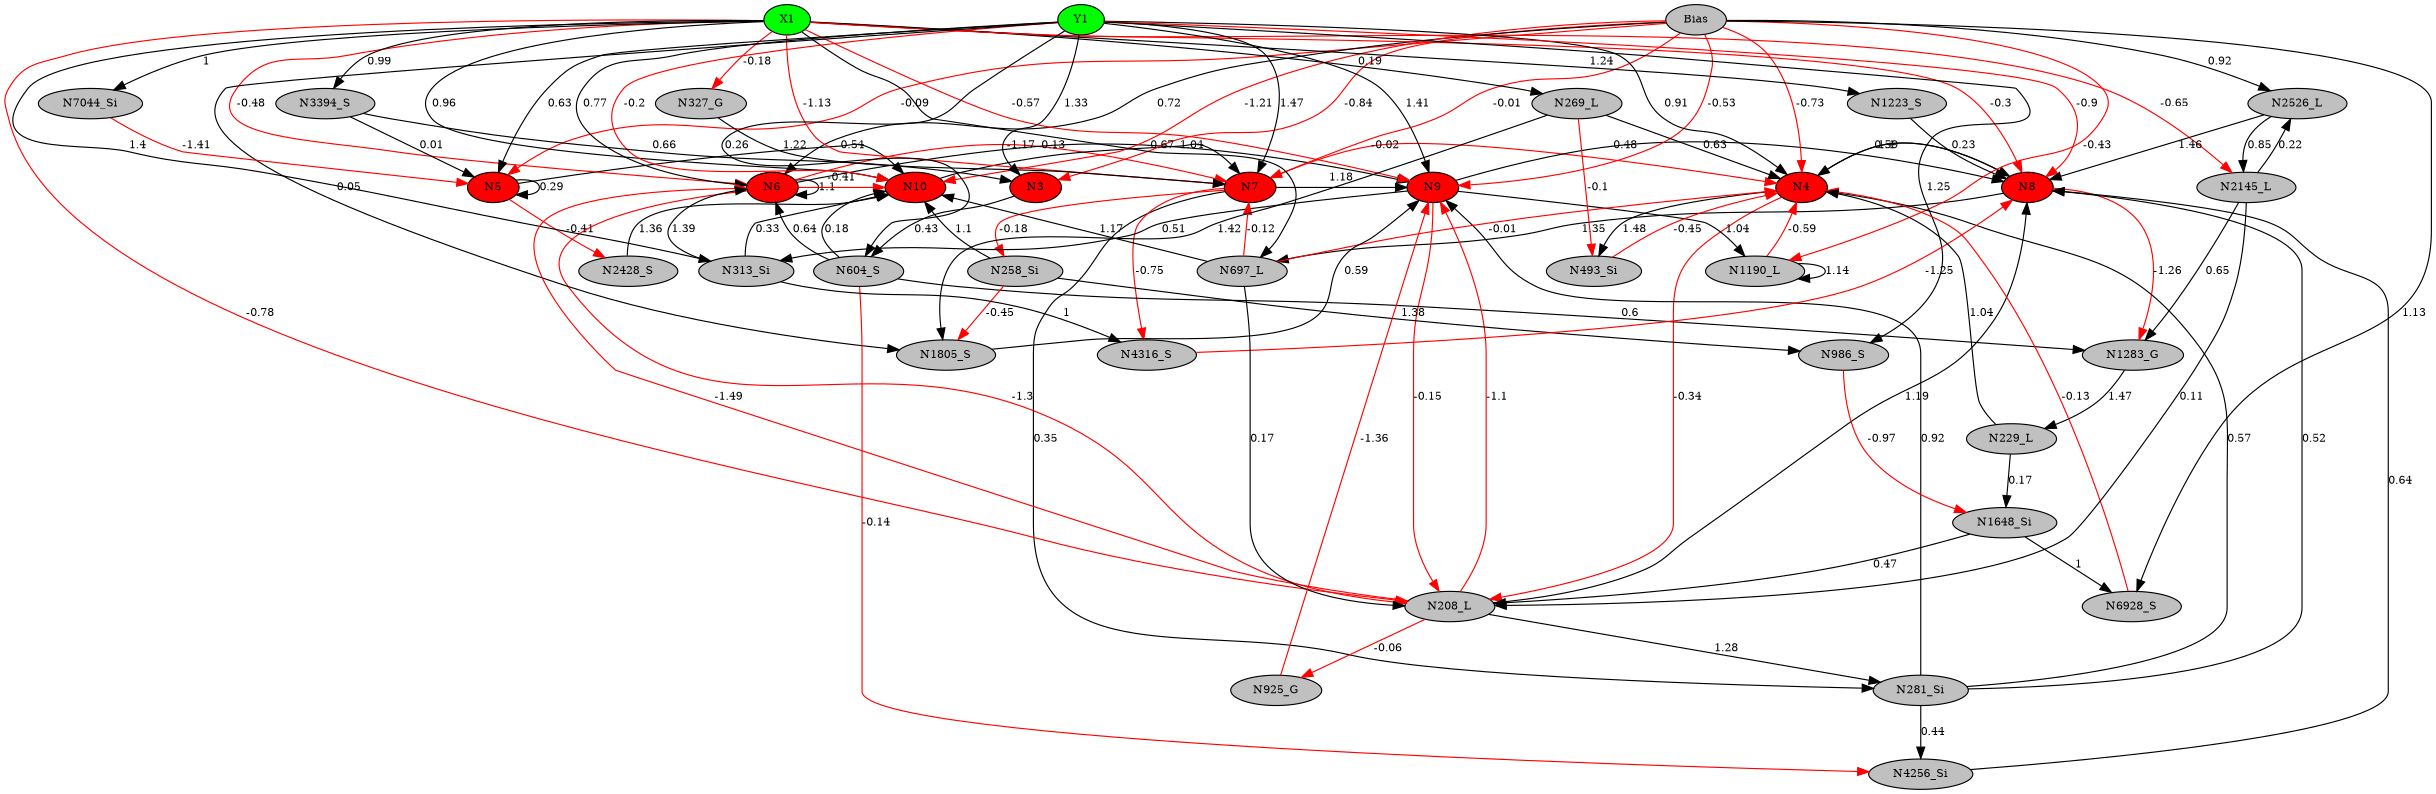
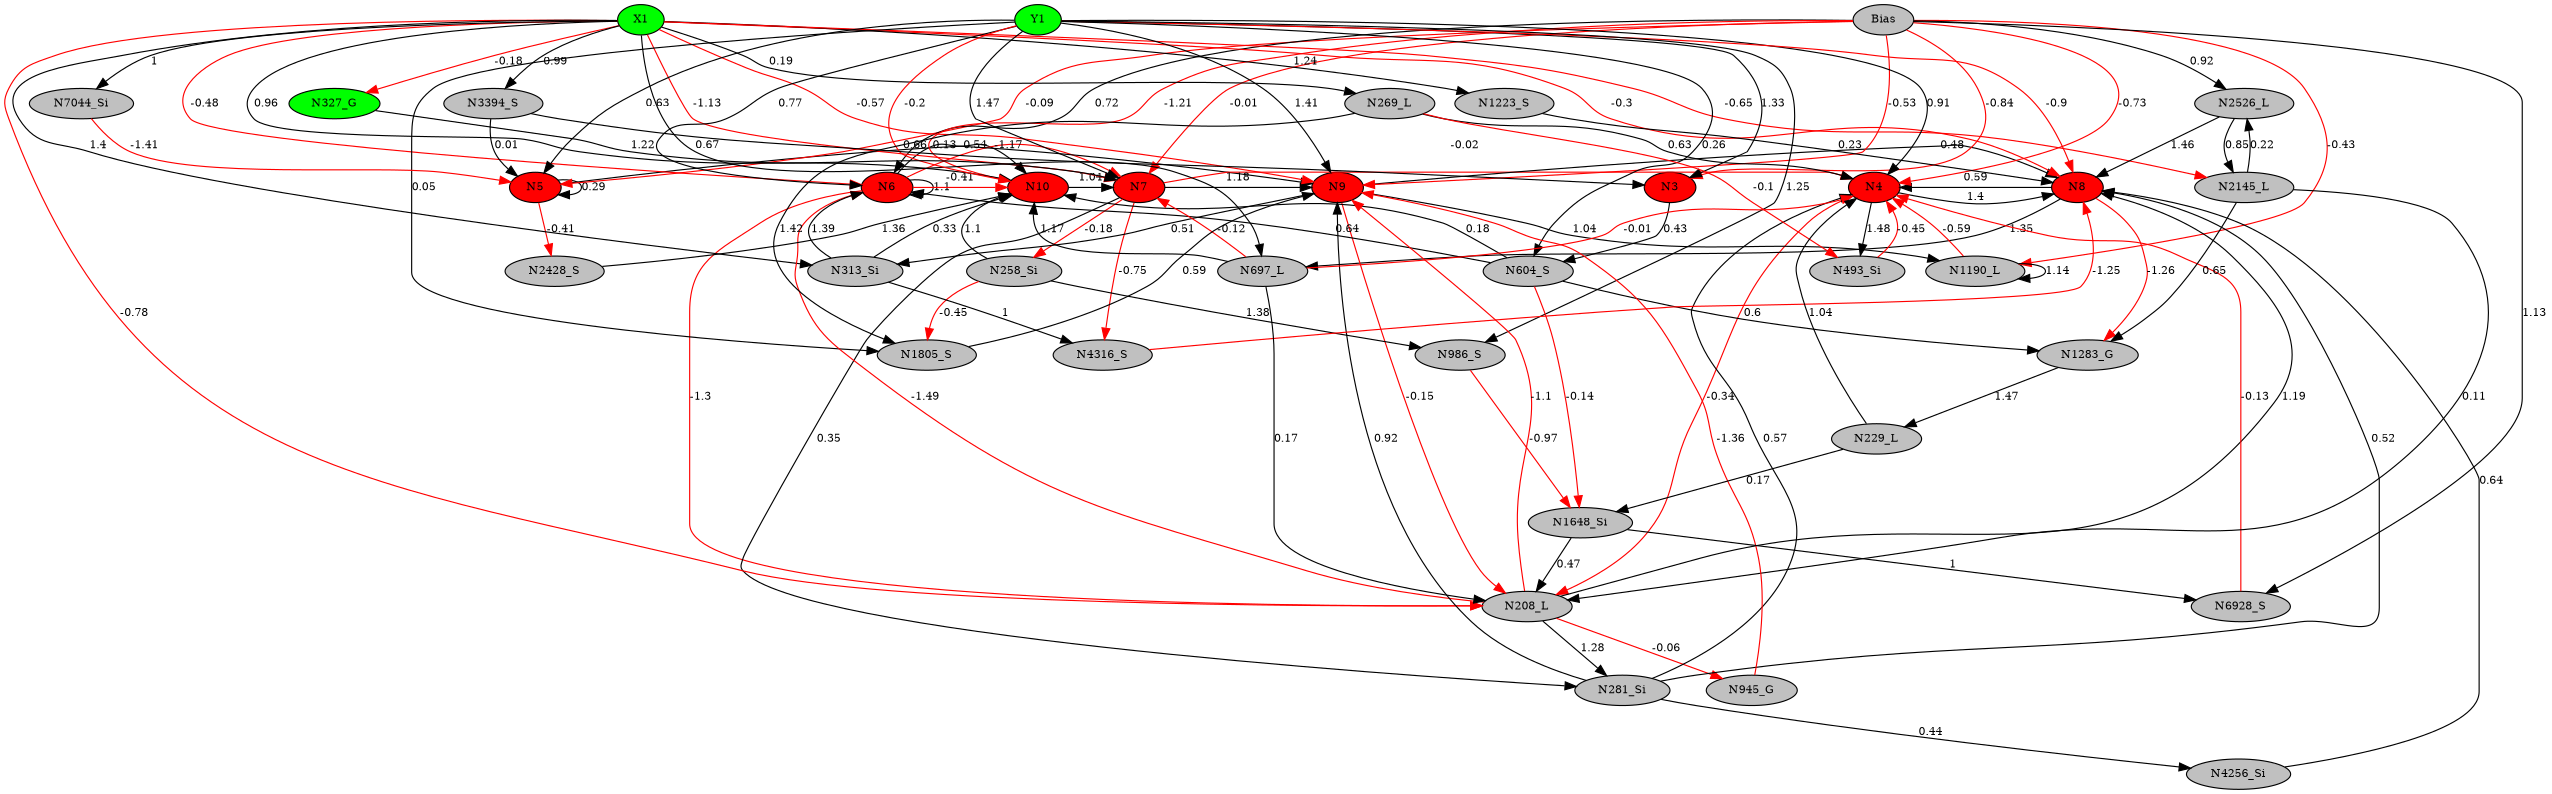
(701, 104) -> (334, 104)
(1276, 690) -> (1752, 690)
(1154, 740) -> (1564, 389)
